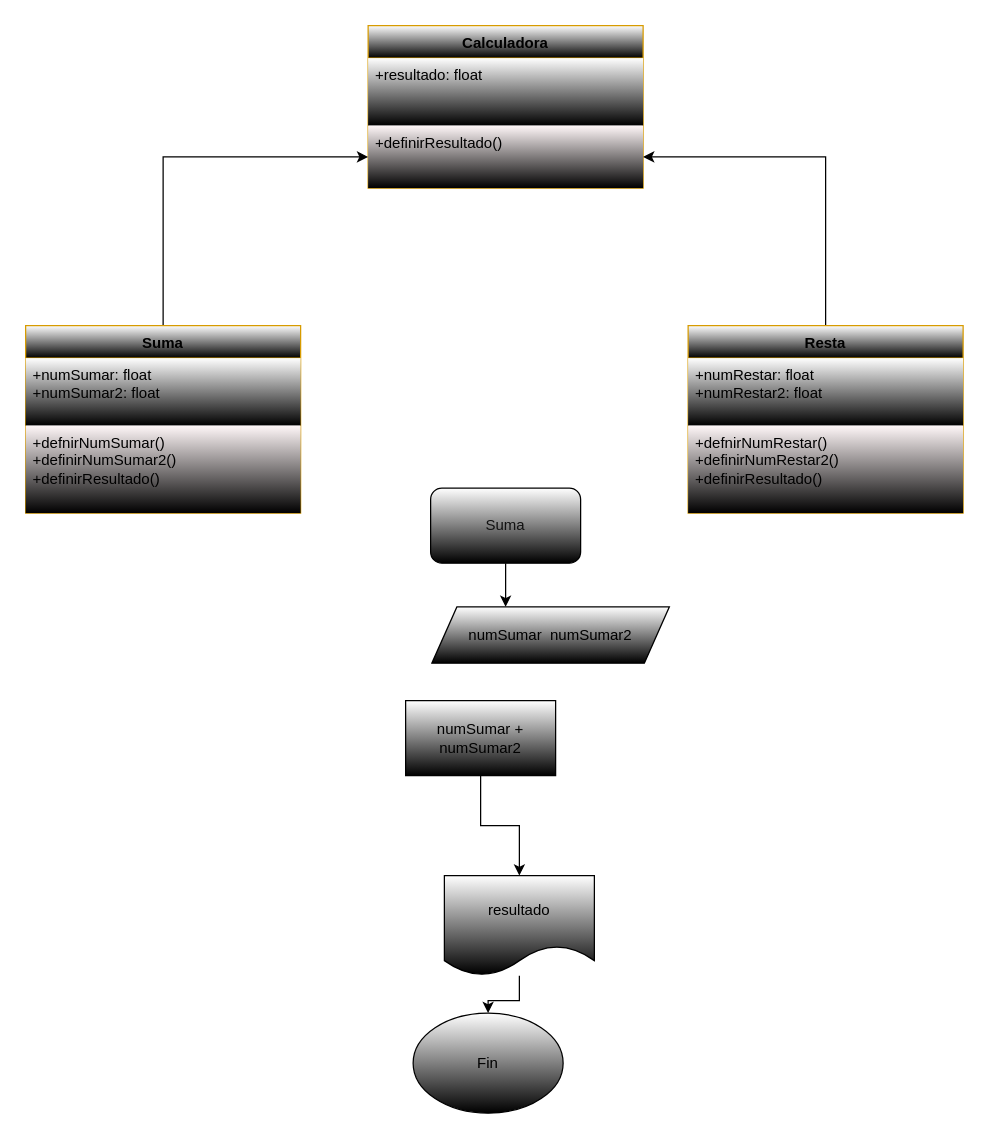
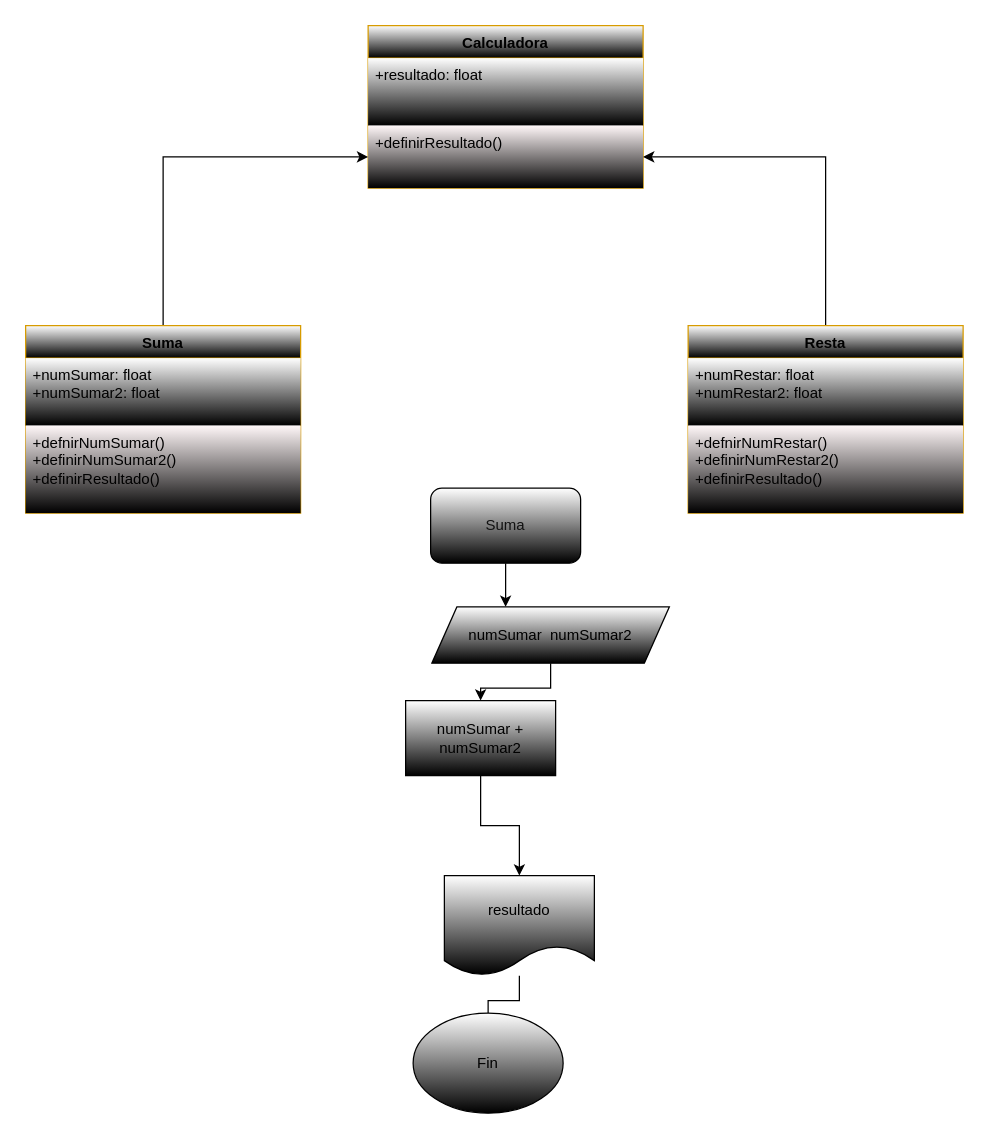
none -> (527, 688)
(489, 1001) -> (488, 1003)
